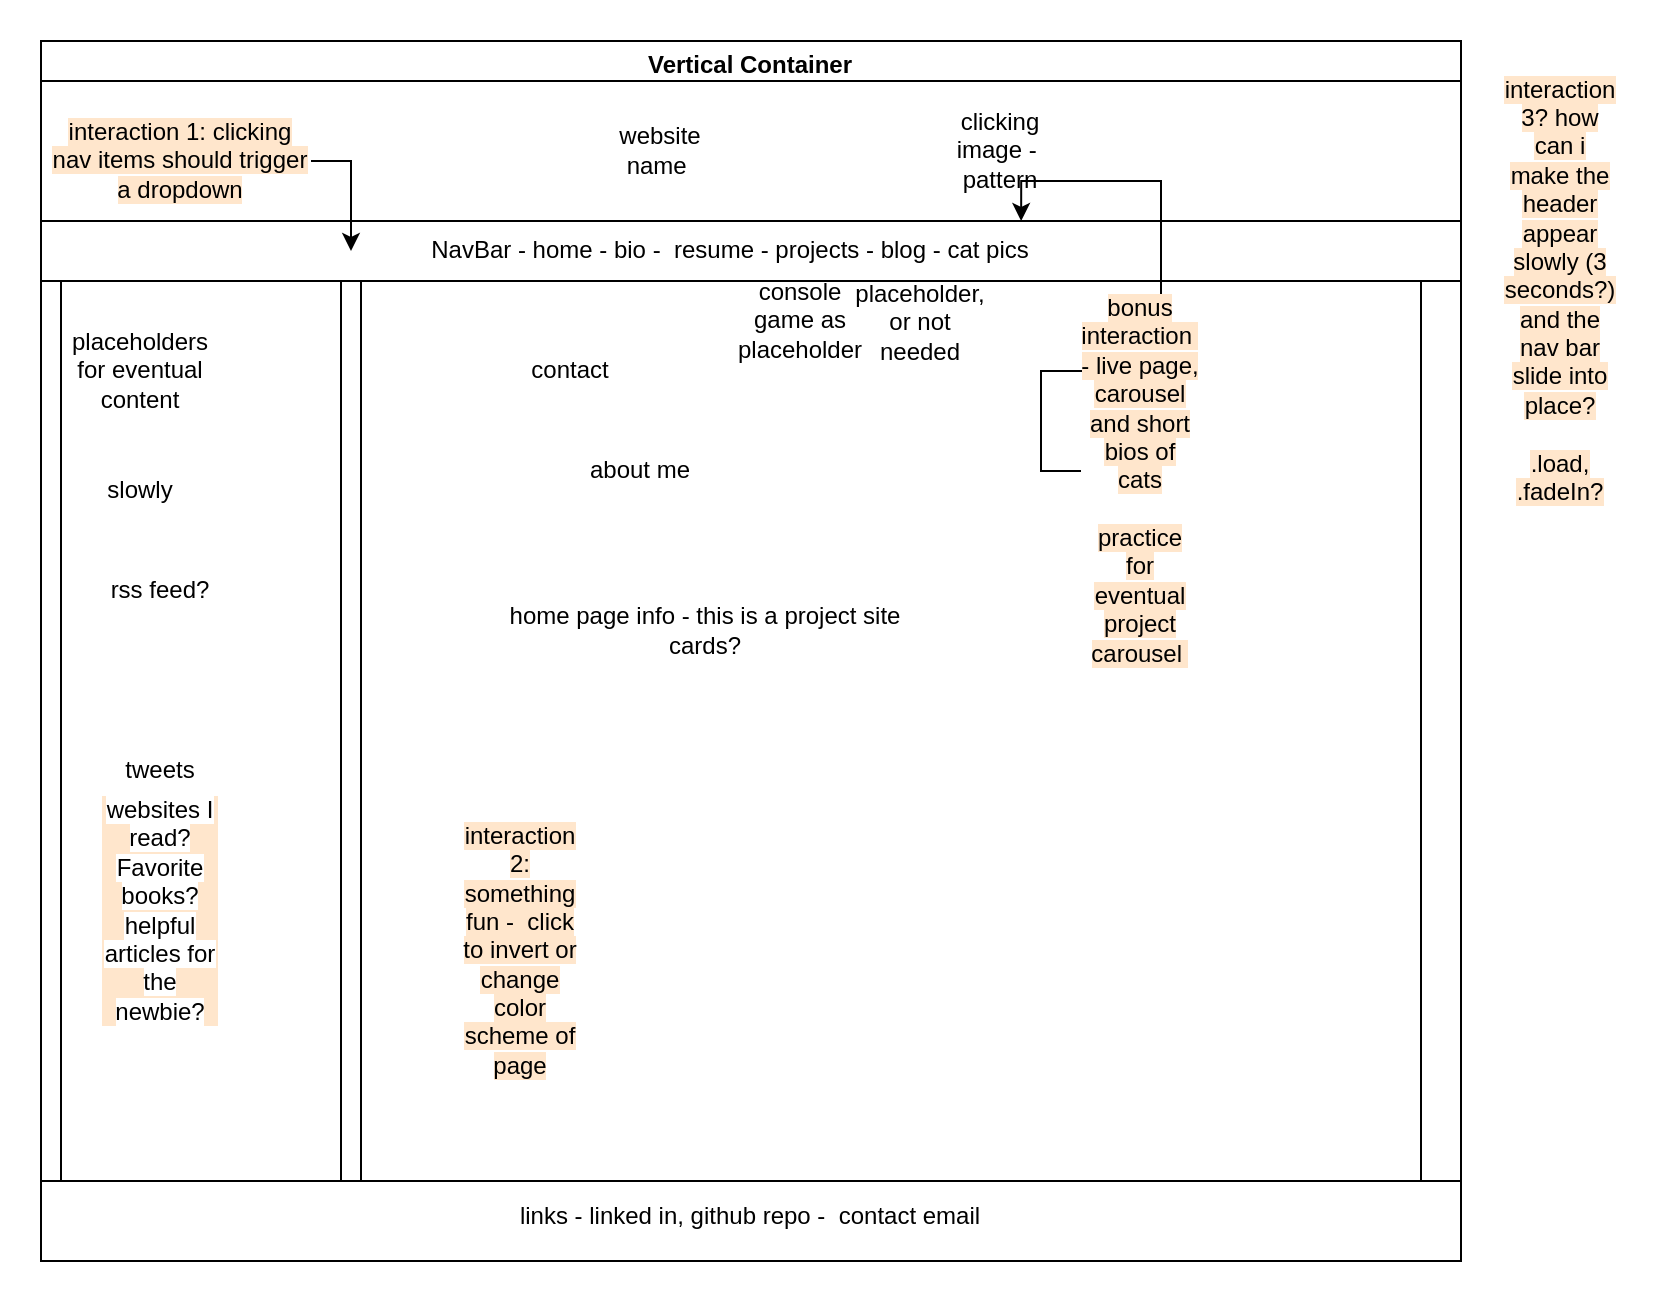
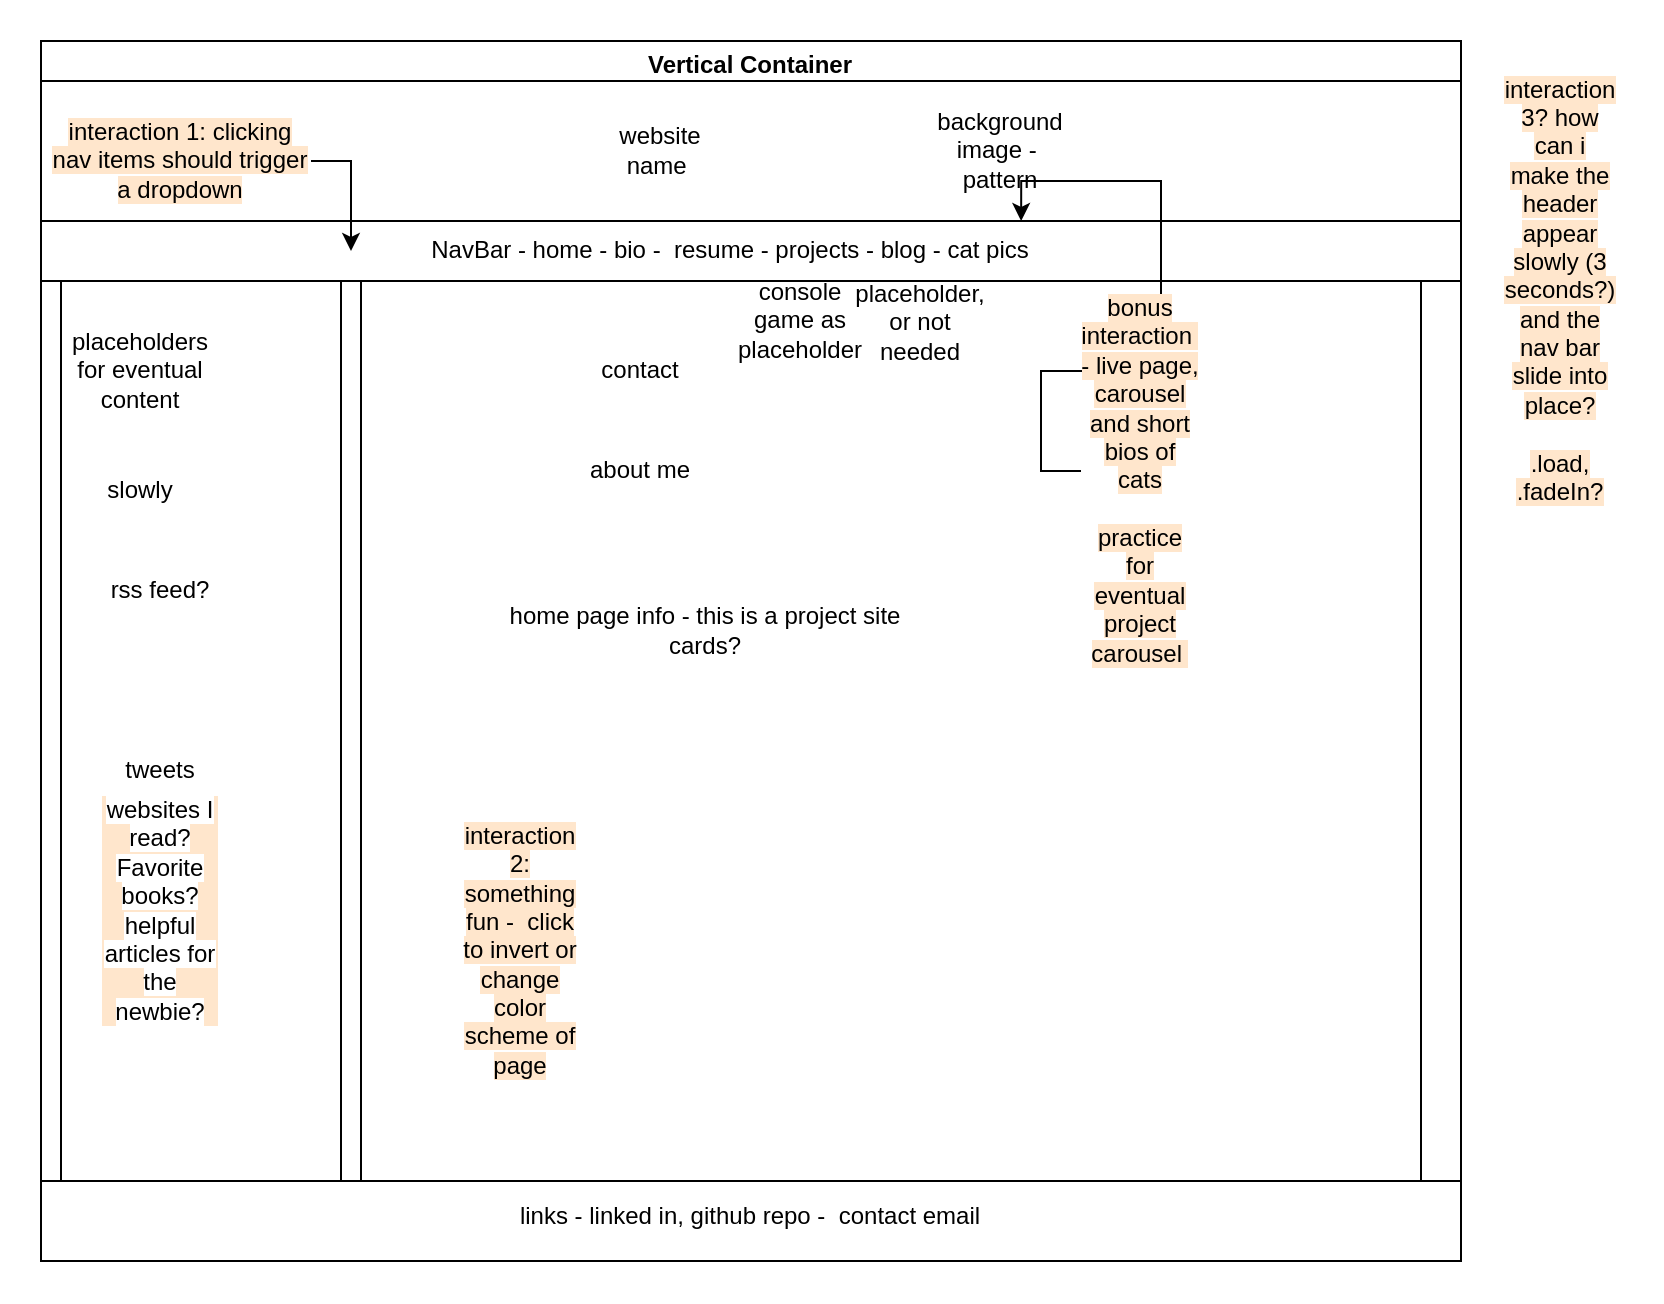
(1001, 151) -> (1001, 151)
(571, 371) -> (641, 371)
